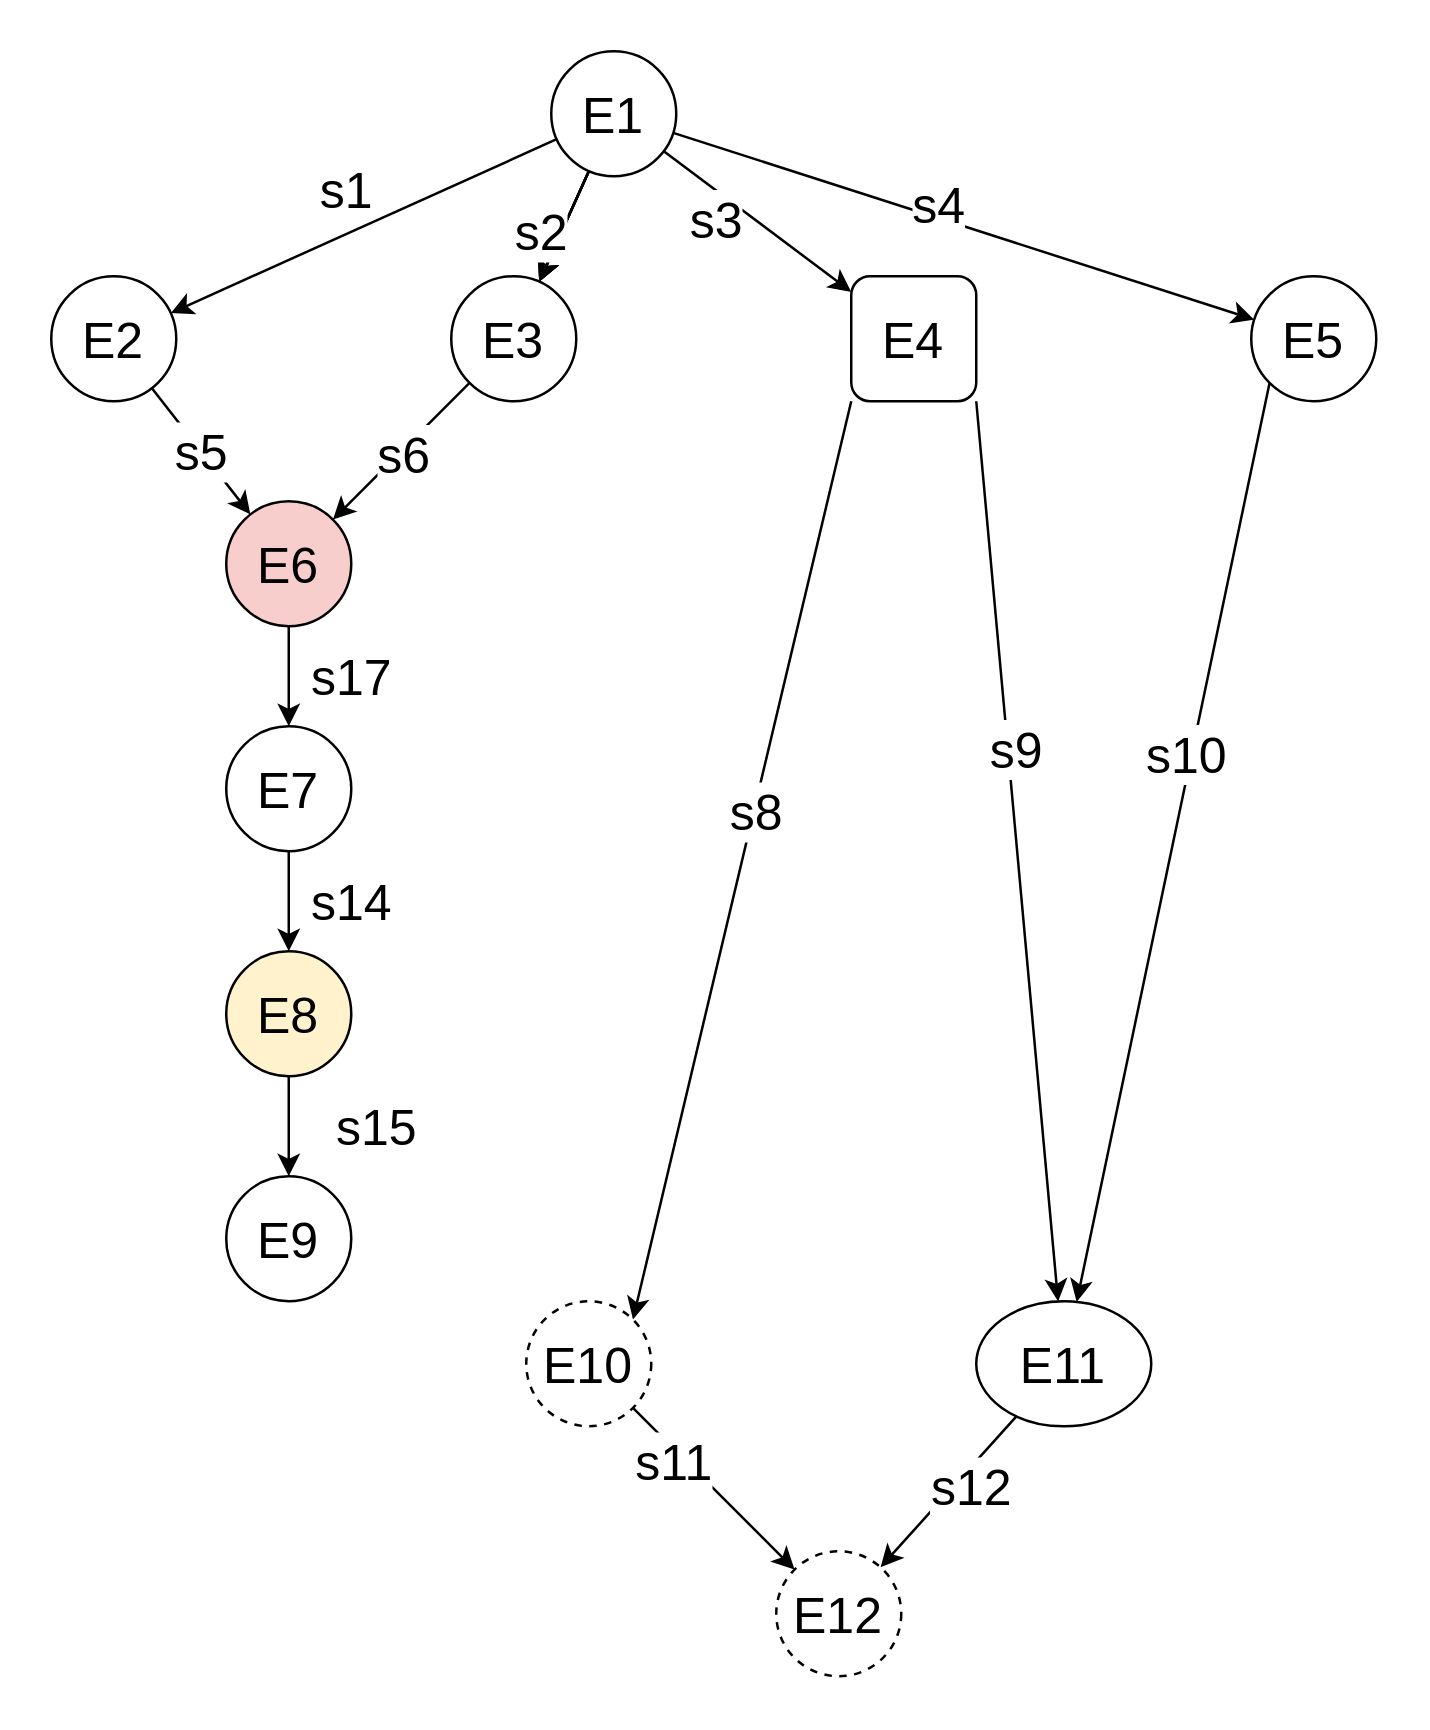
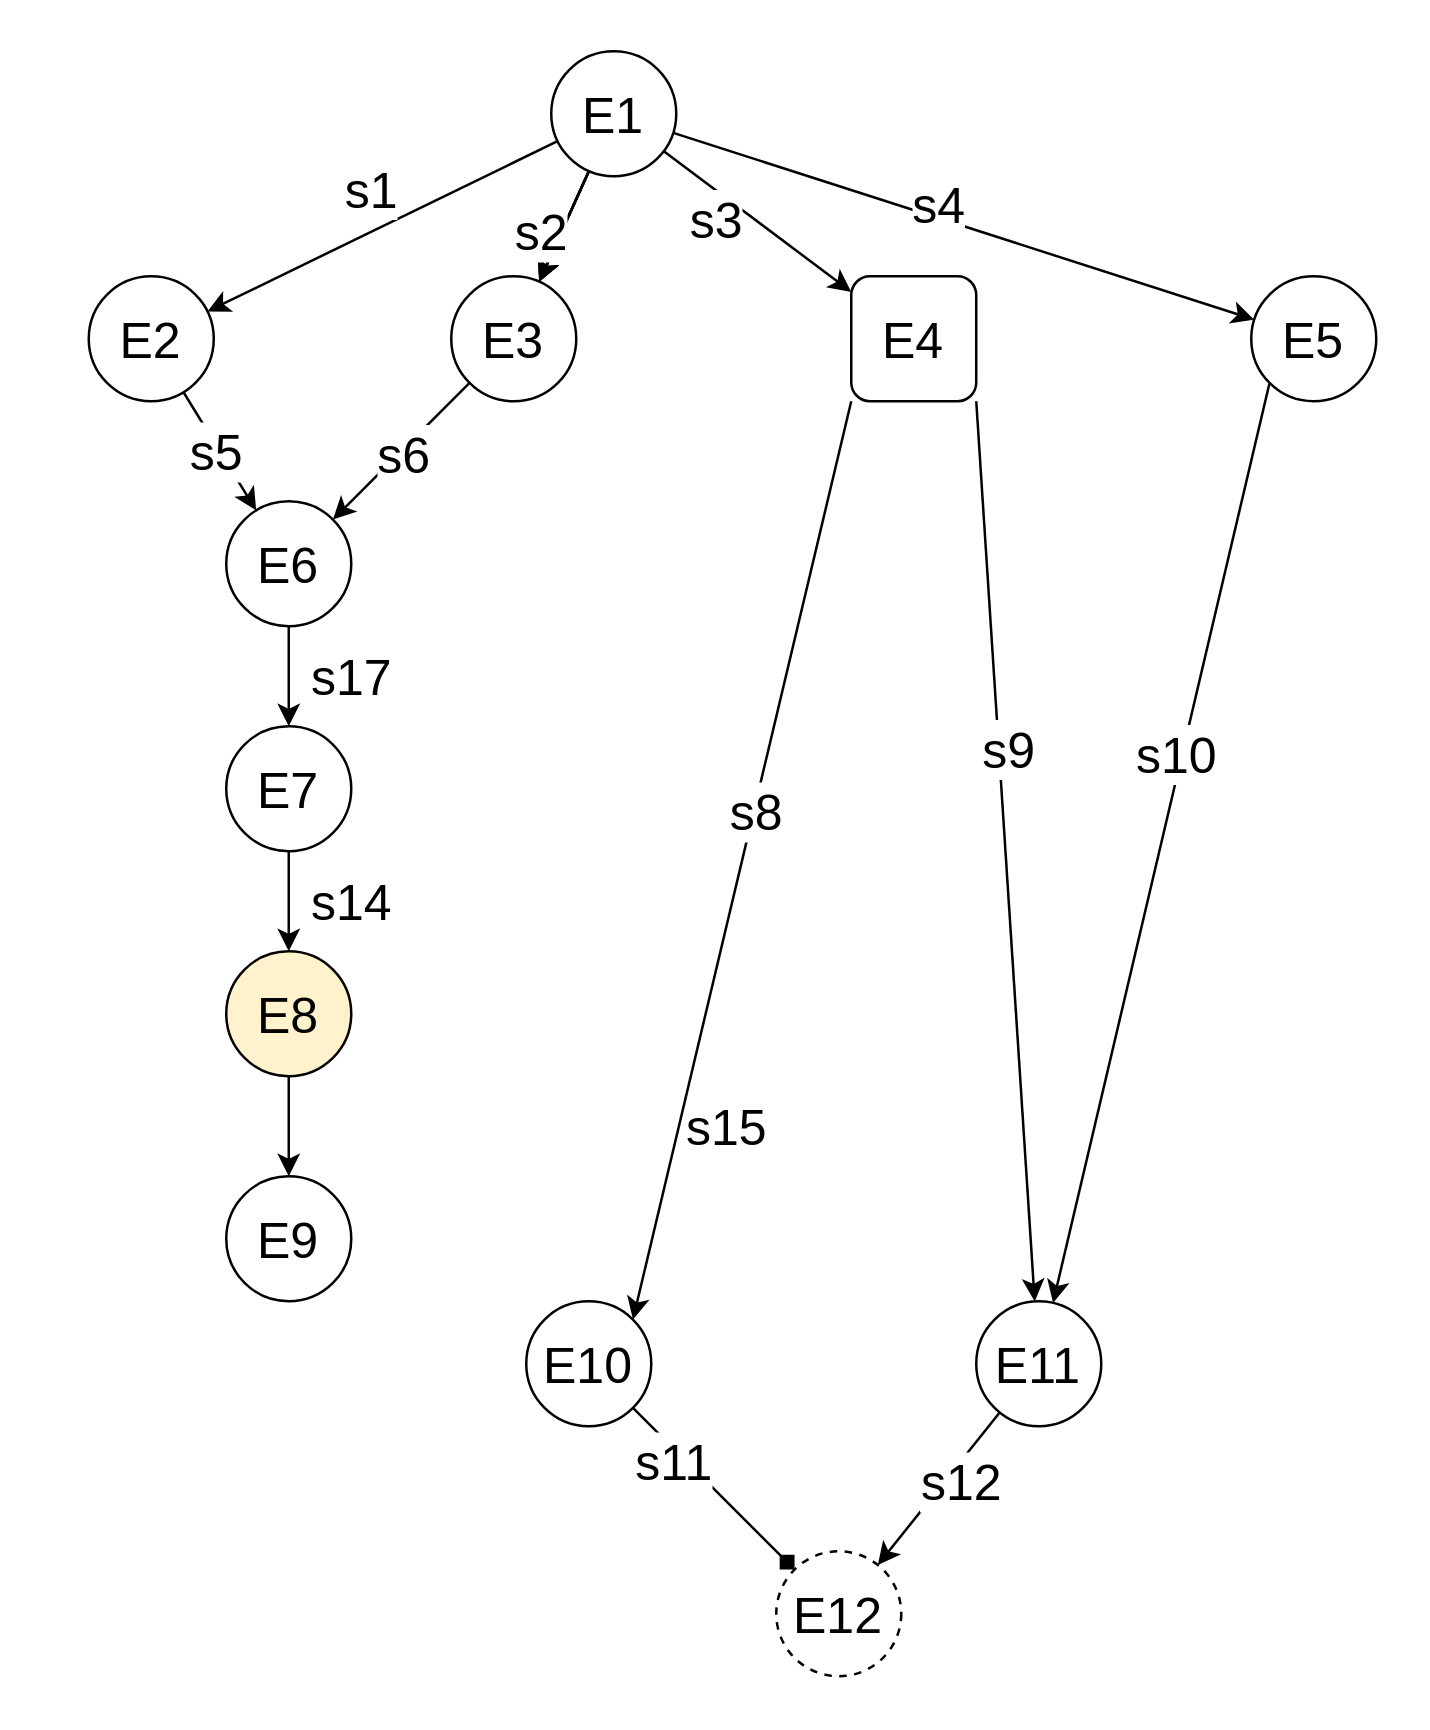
(114, 339) -> (151, 339)
(289, 564) -> (289, 564)
(376, 1126) -> (726, 1126)
(589, 1364) -> (589, 1364)
(1064, 1364) -> (1039, 1364)
(780, 1555) -> (780, 1555)
